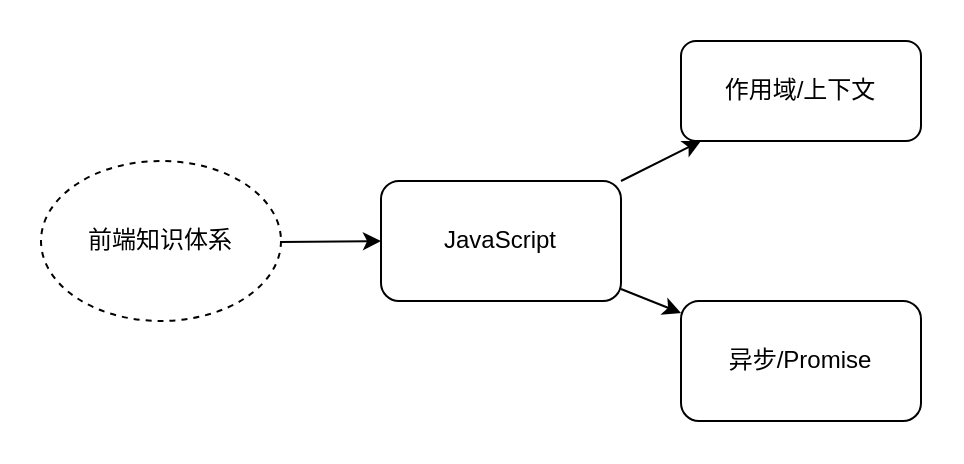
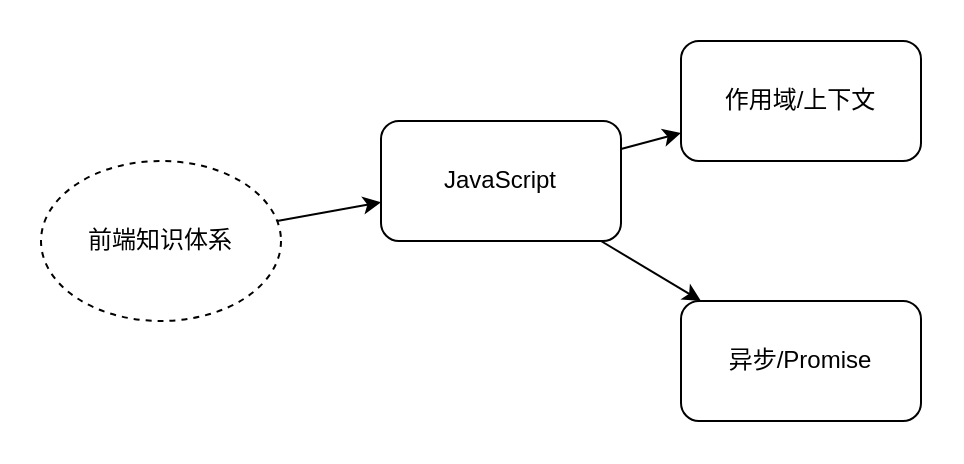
(801, 91) -> (801, 101)
(501, 241) -> (501, 181)
